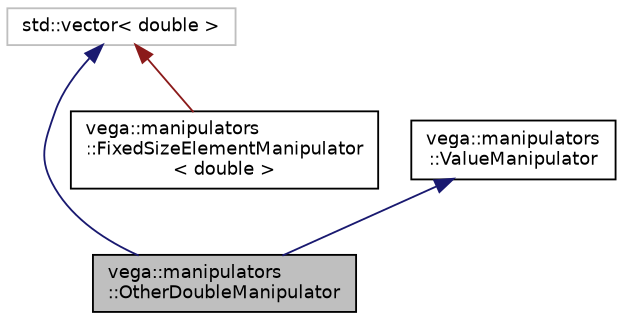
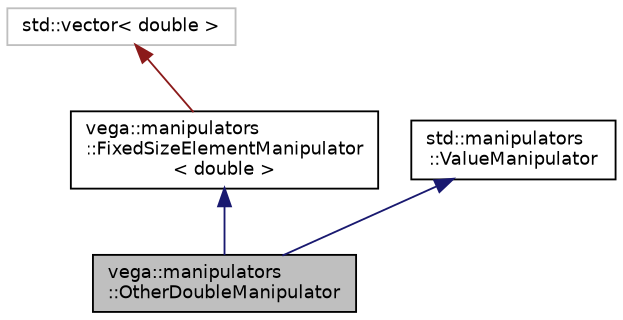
(513, 150) -> (513, 150)
(48, 172) -> (225, 231)
